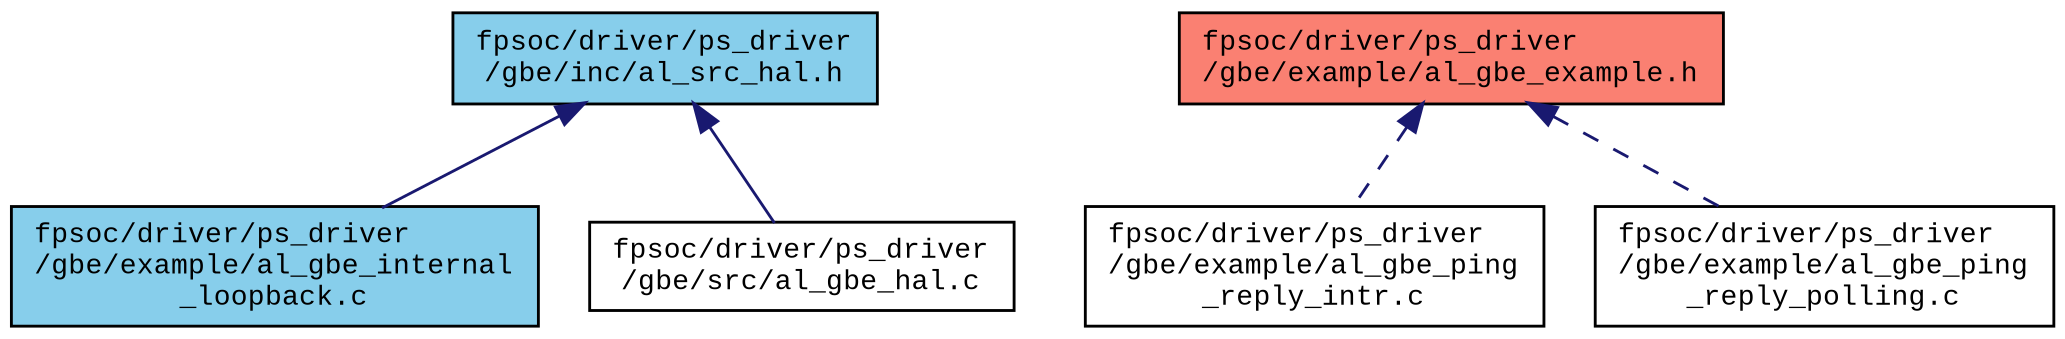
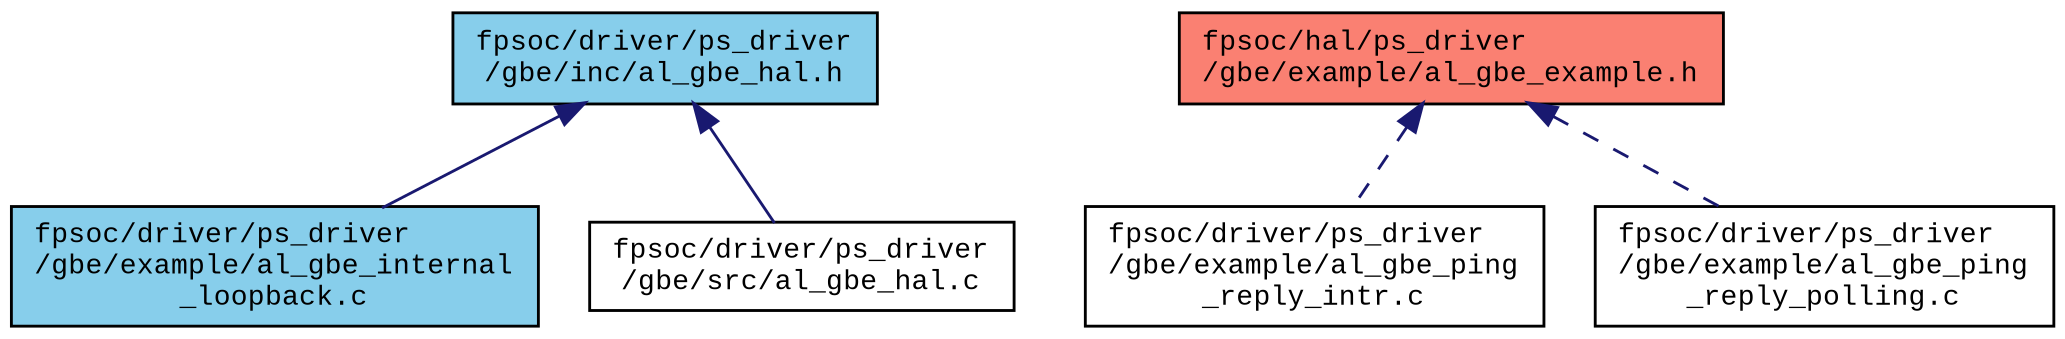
(665, 58) -> (665, 58)
(1451, 58) -> (1451, 58)
